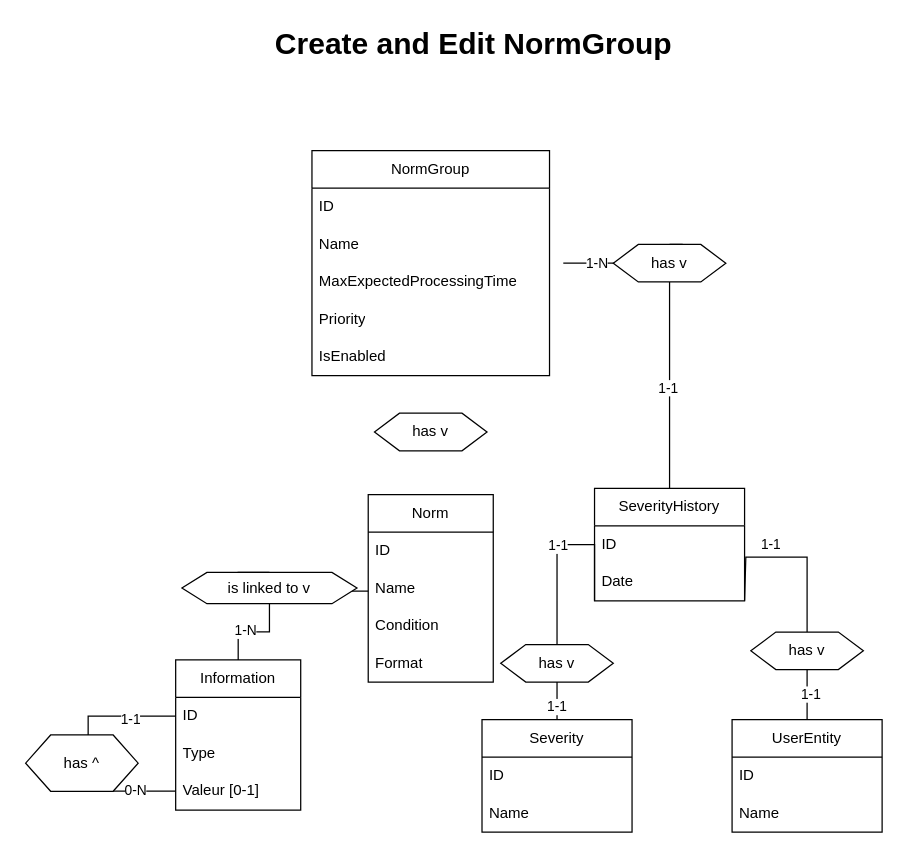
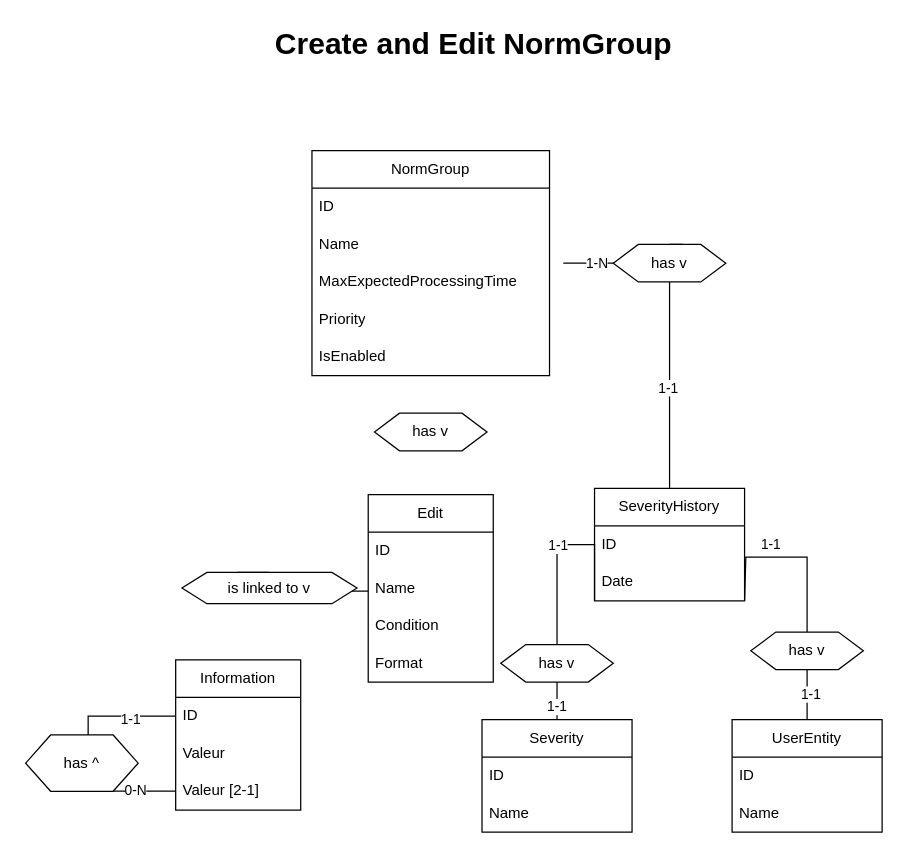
(431, 513) -> (431, 513)
(254, 632) -> none
(200, 753) -> (206, 753)
(230, 791) -> (230, 791)
